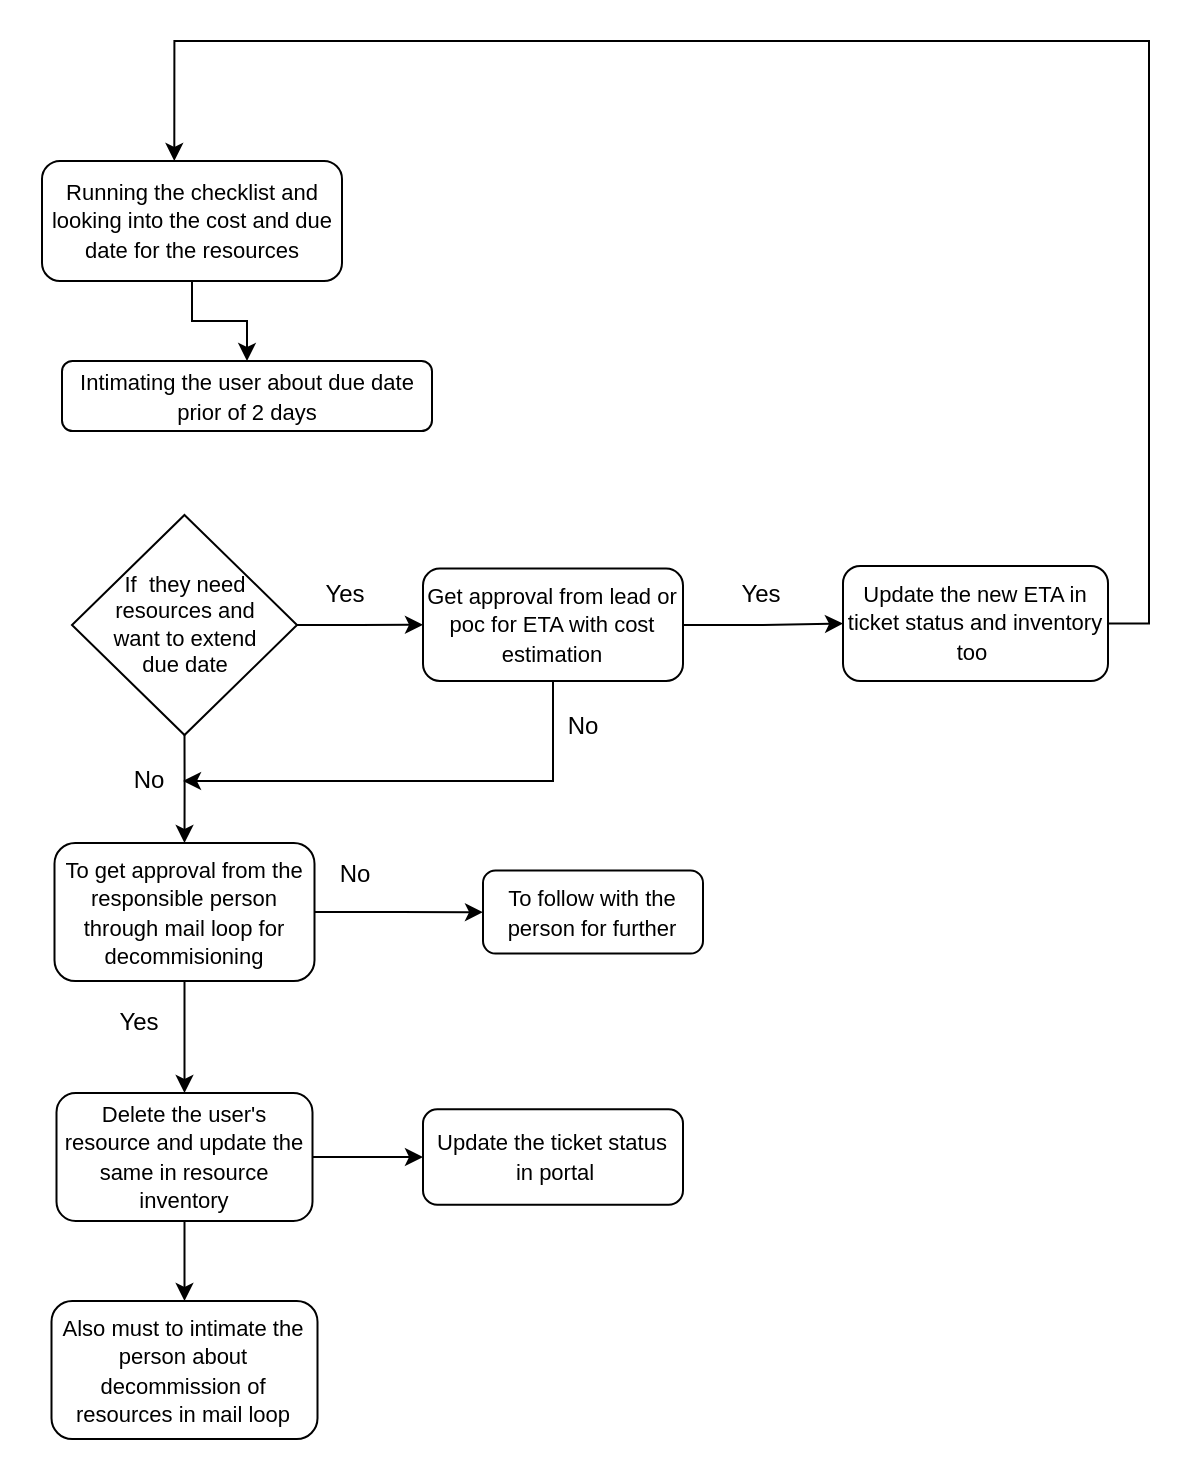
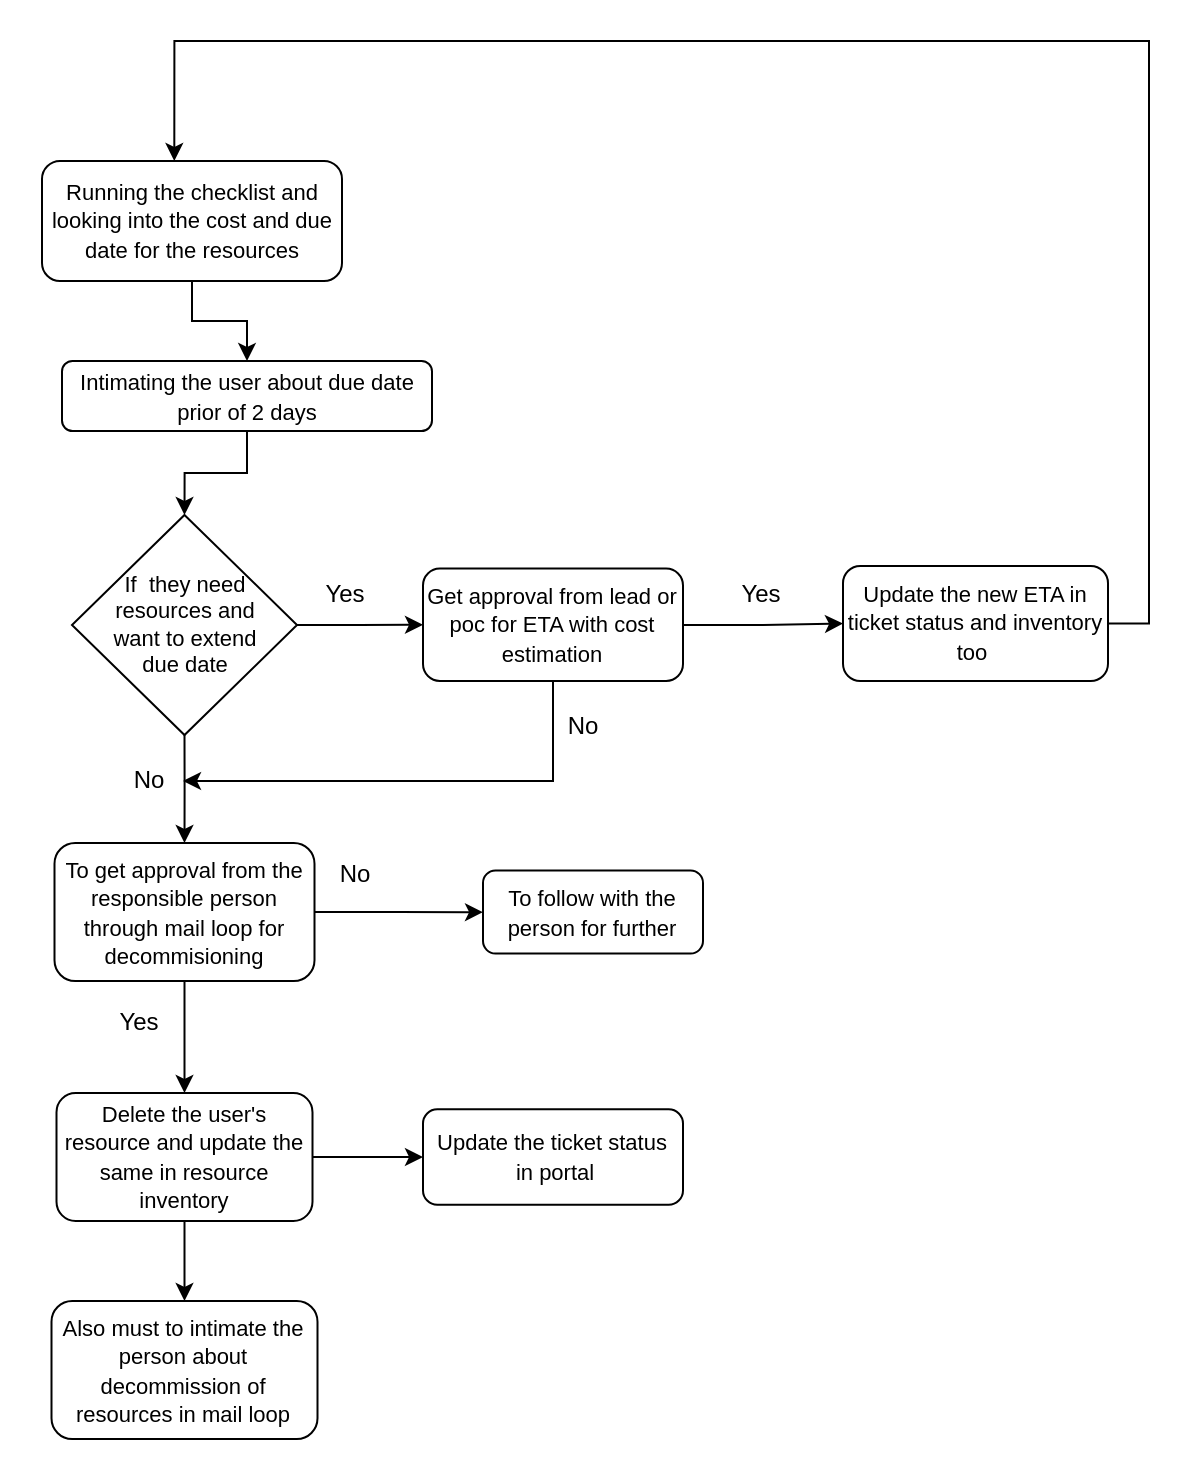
none -> (223, 473)
